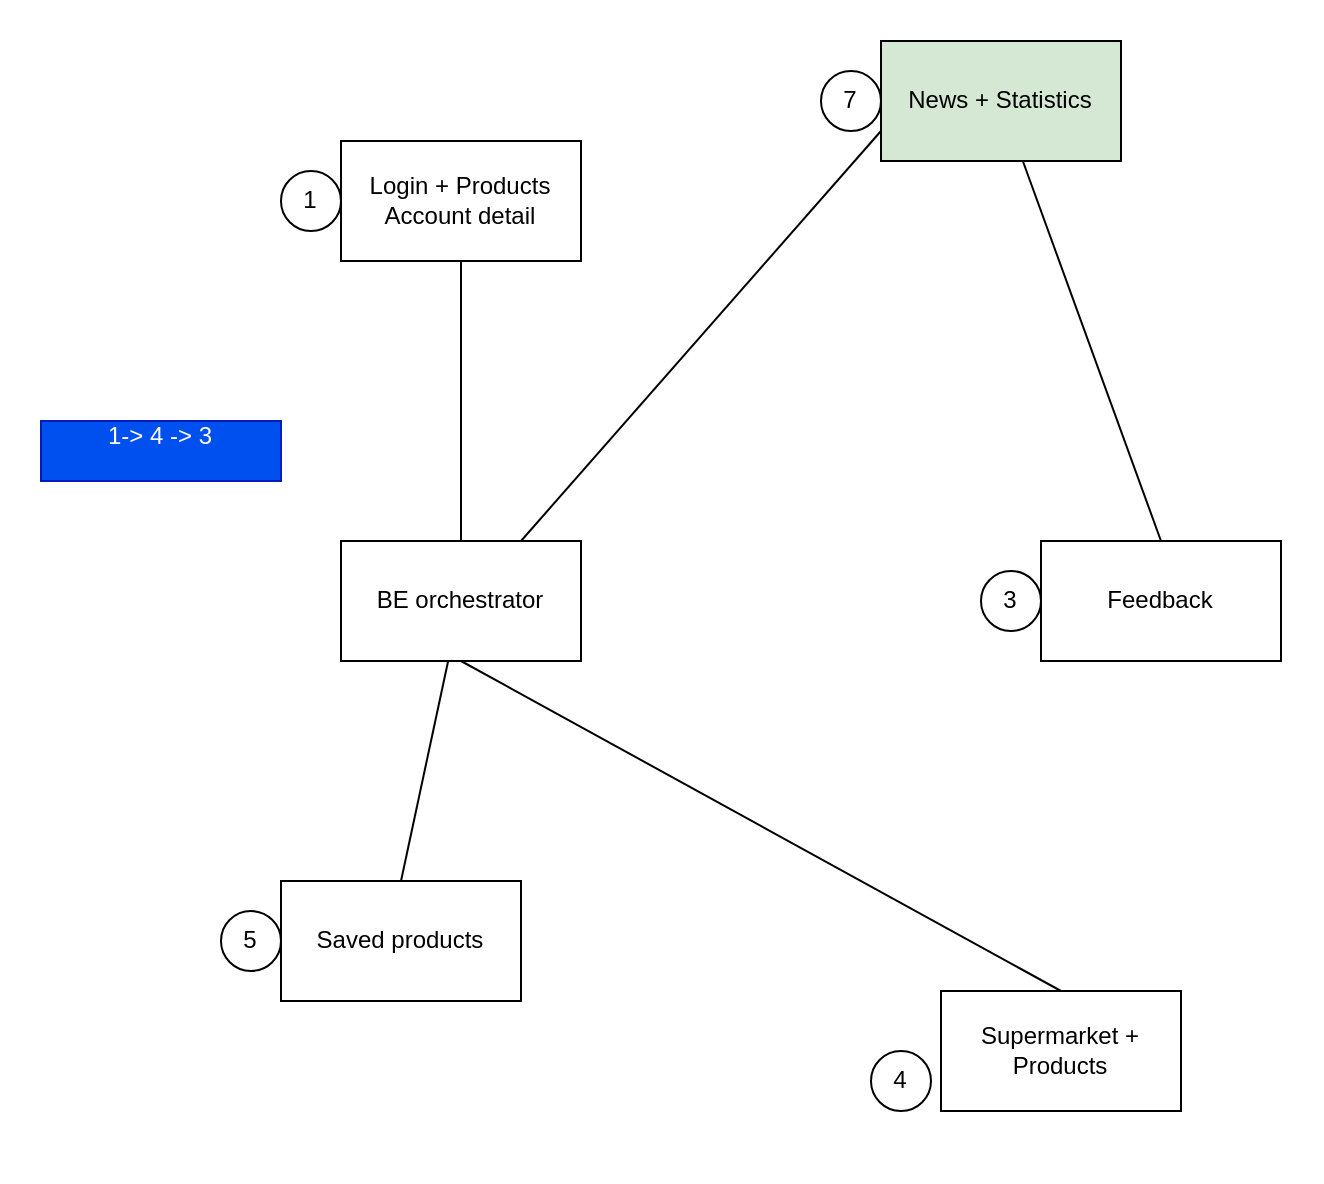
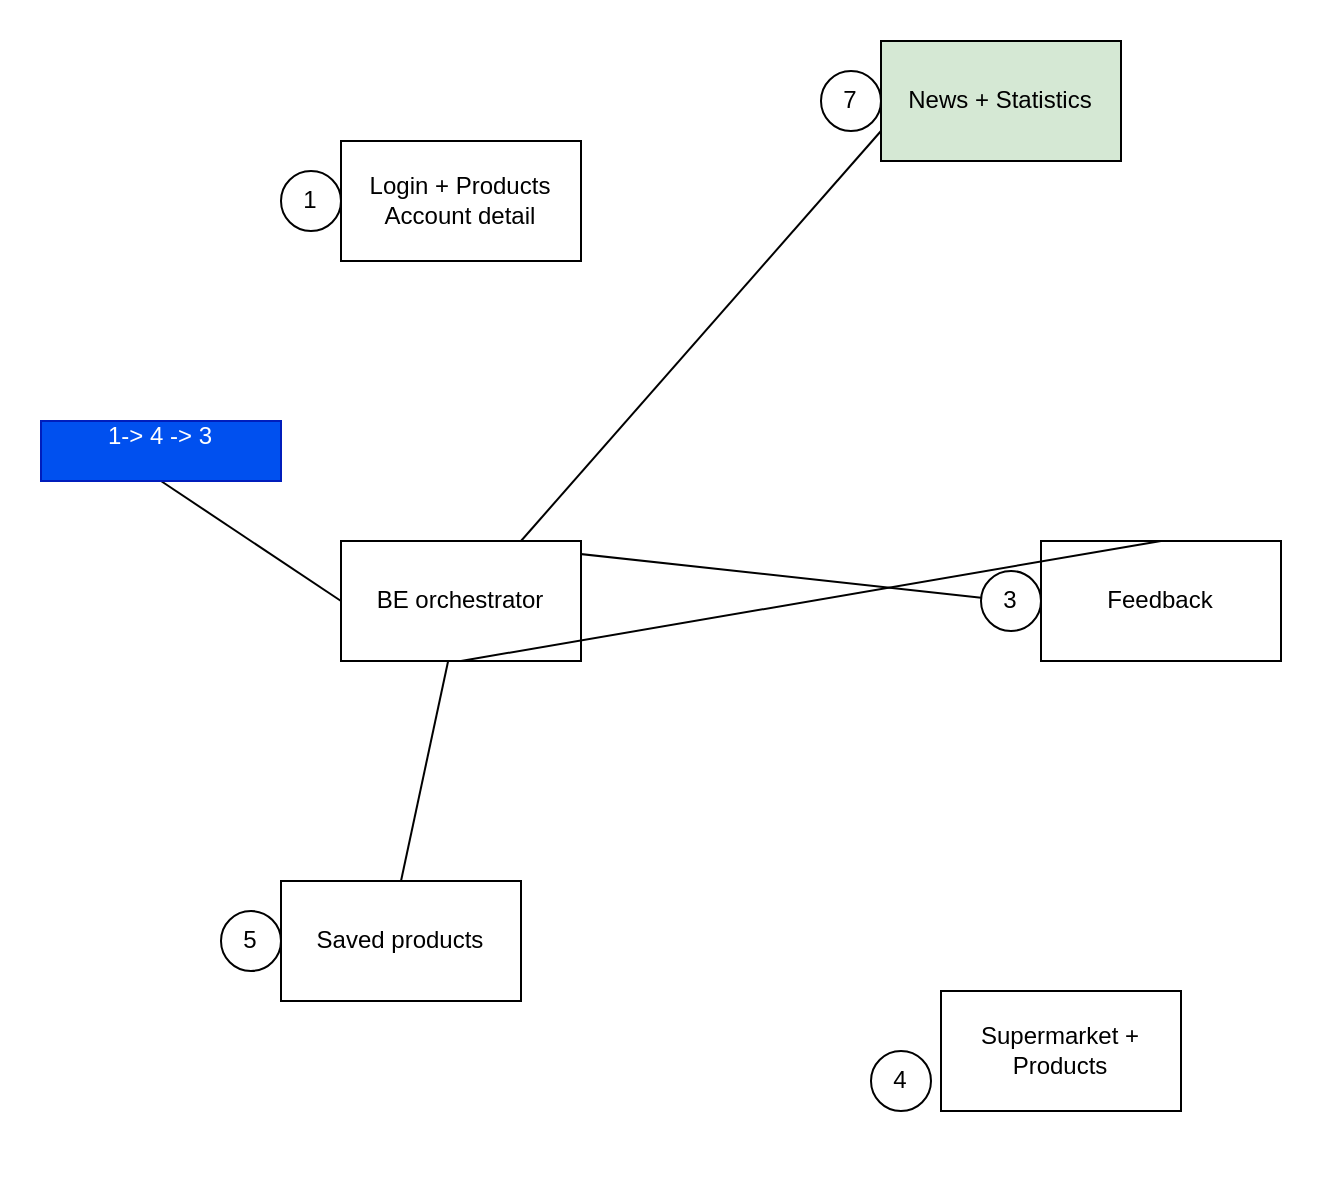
(1092, 351) -> (672, 625)
(461, 401) -> (729, 570)
none -> (251, 541)
(761, 826) -> none
